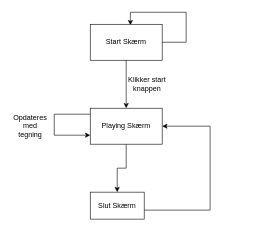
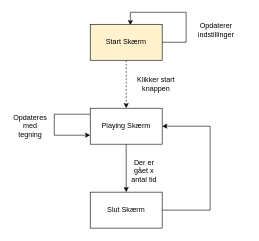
none -> (216, 30)
(126, 42) -> (126, 42)
(126, 82) -> (126, 82)
(147, 84) -> (156, 84)
none -> (144, 171)
(117, 206) -> (126, 210)
